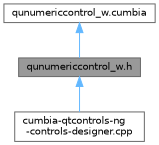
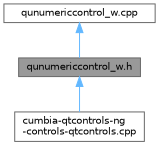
(80, 13) -> (80, 13)
(80, 127) -> (80, 127)
